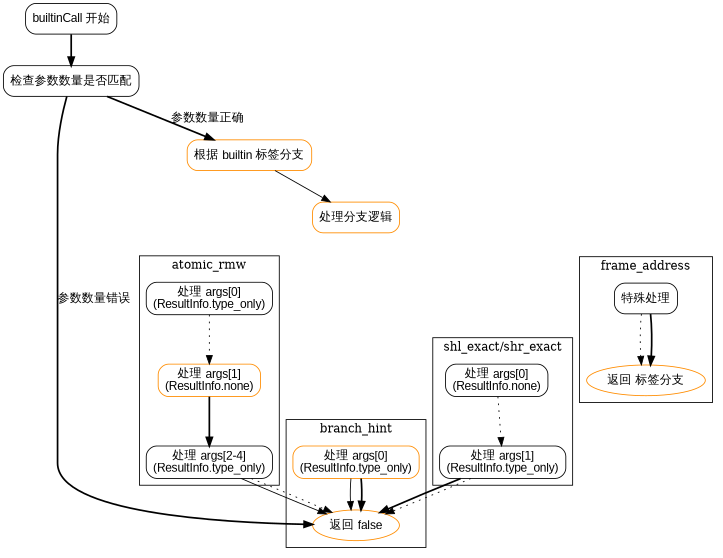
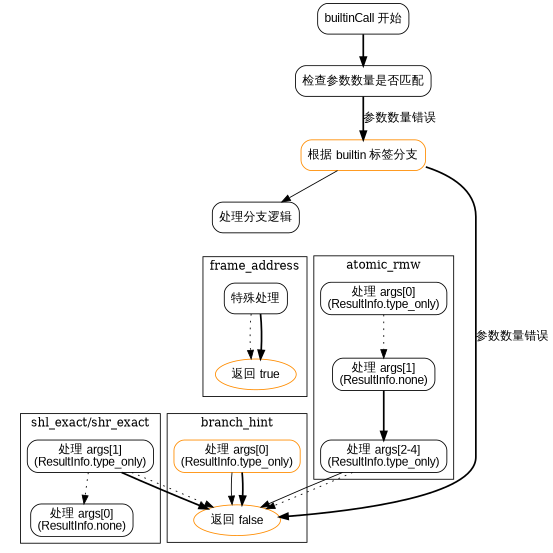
(208, 118) -> (400, 118)
(356, 217) -> (256, 217)
(209, 380) -> (384, 374)
(646, 380) -> (256, 374)
(58, 412) -> (476, 402)
(499, 417) -> (87, 484)
